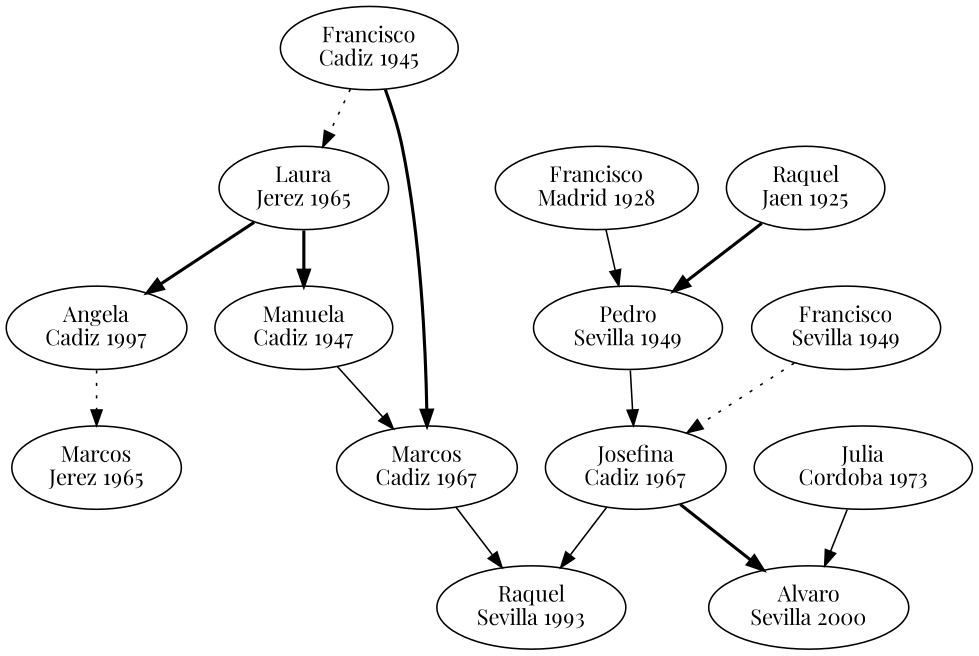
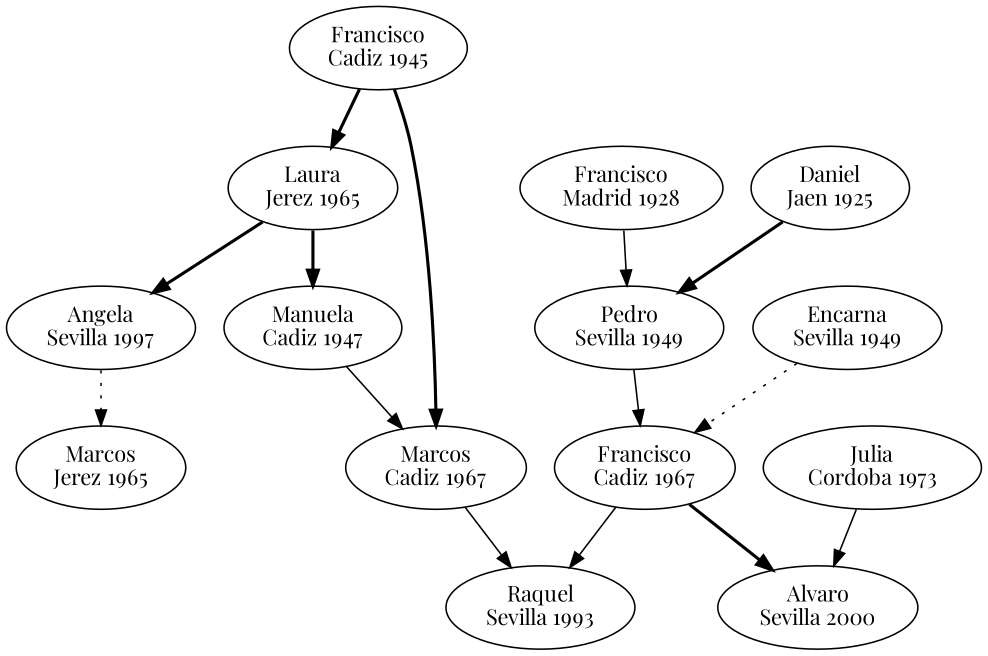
(340, 111) -> (349, 111)
(806, 188) -> (830, 188)
(97, 328) -> (101, 328)
(846, 328) -> (847, 328)
(636, 468) -> (645, 468)
